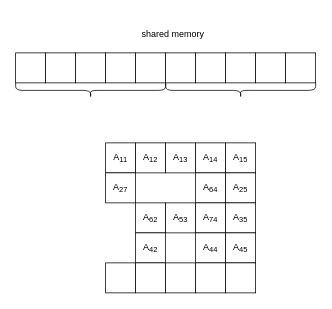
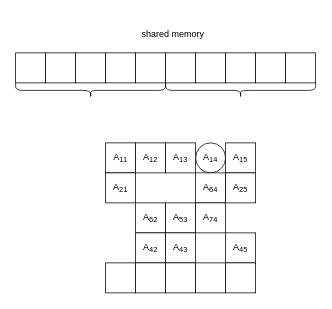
(210, 158) -> (210, 158)
(120, 188) -> (120, 188)
(240, 218) -> none
none -> (180, 248)
(210, 248) -> none
